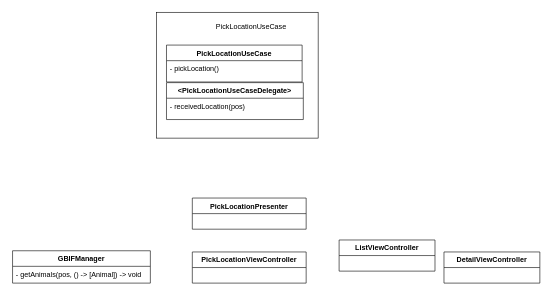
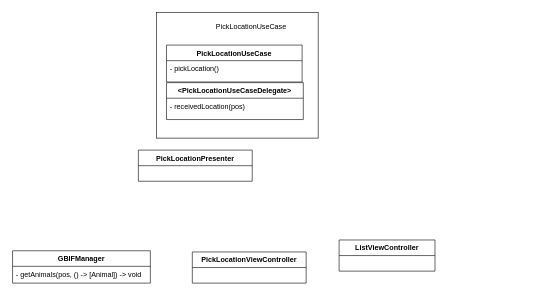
(249, 214) -> (195, 166)
(492, 268) -> none
